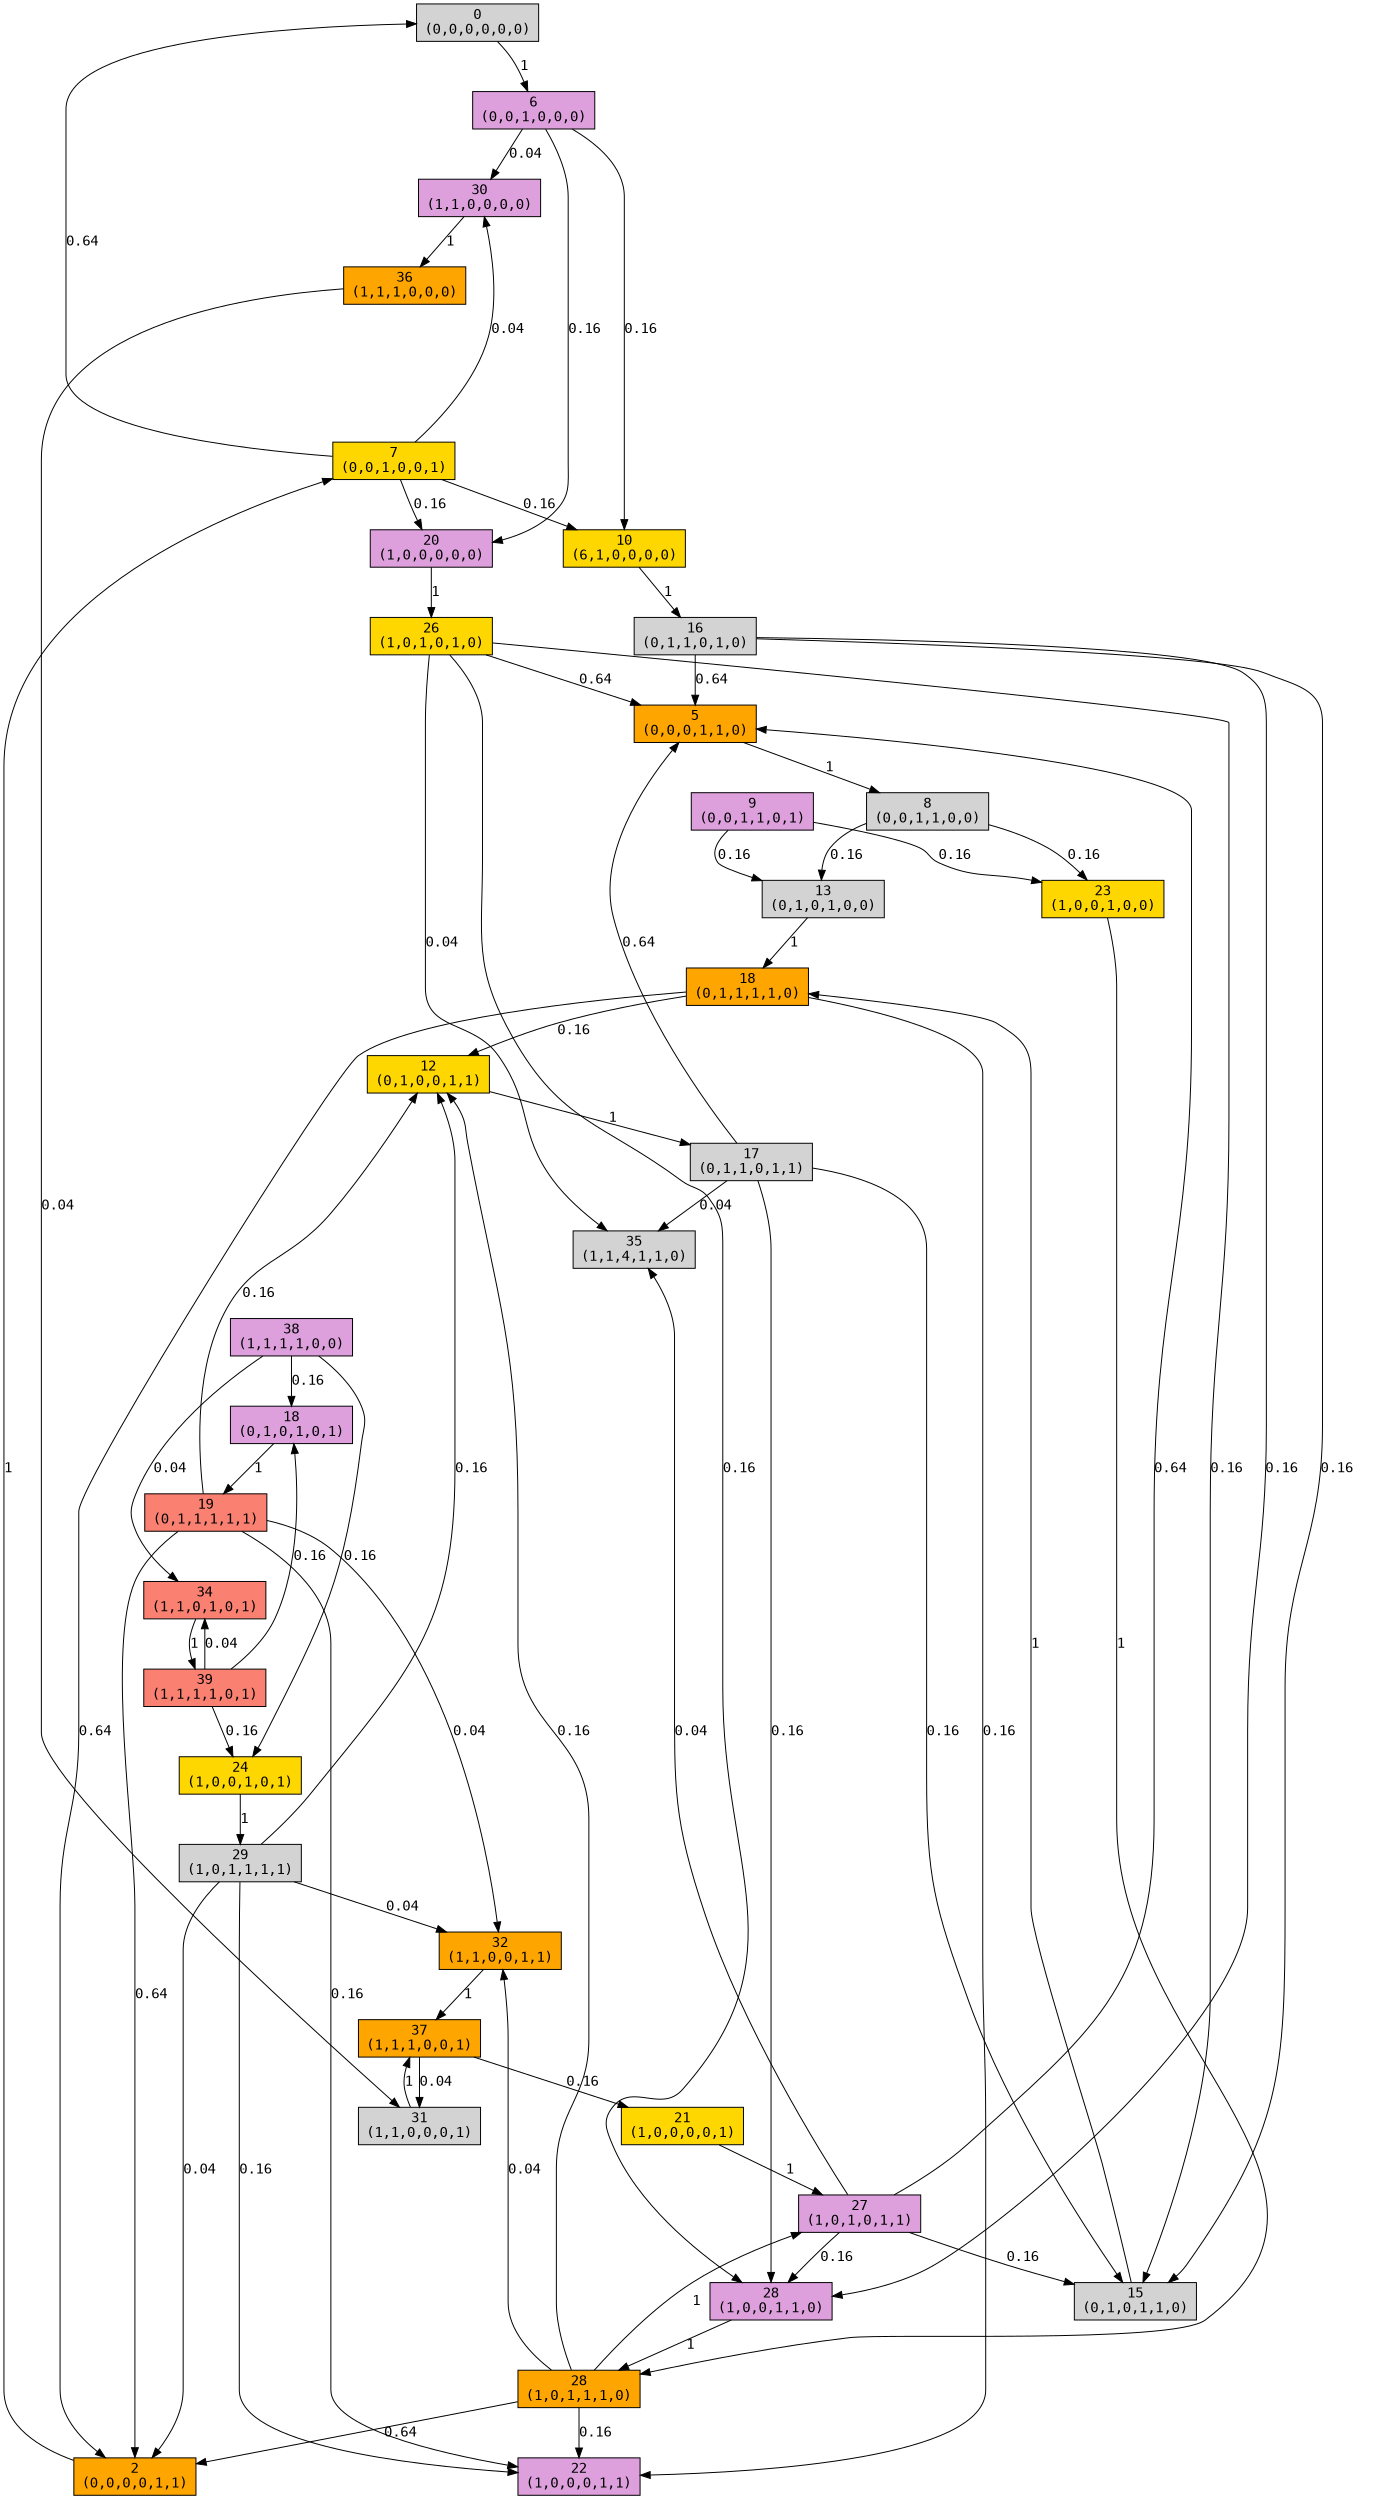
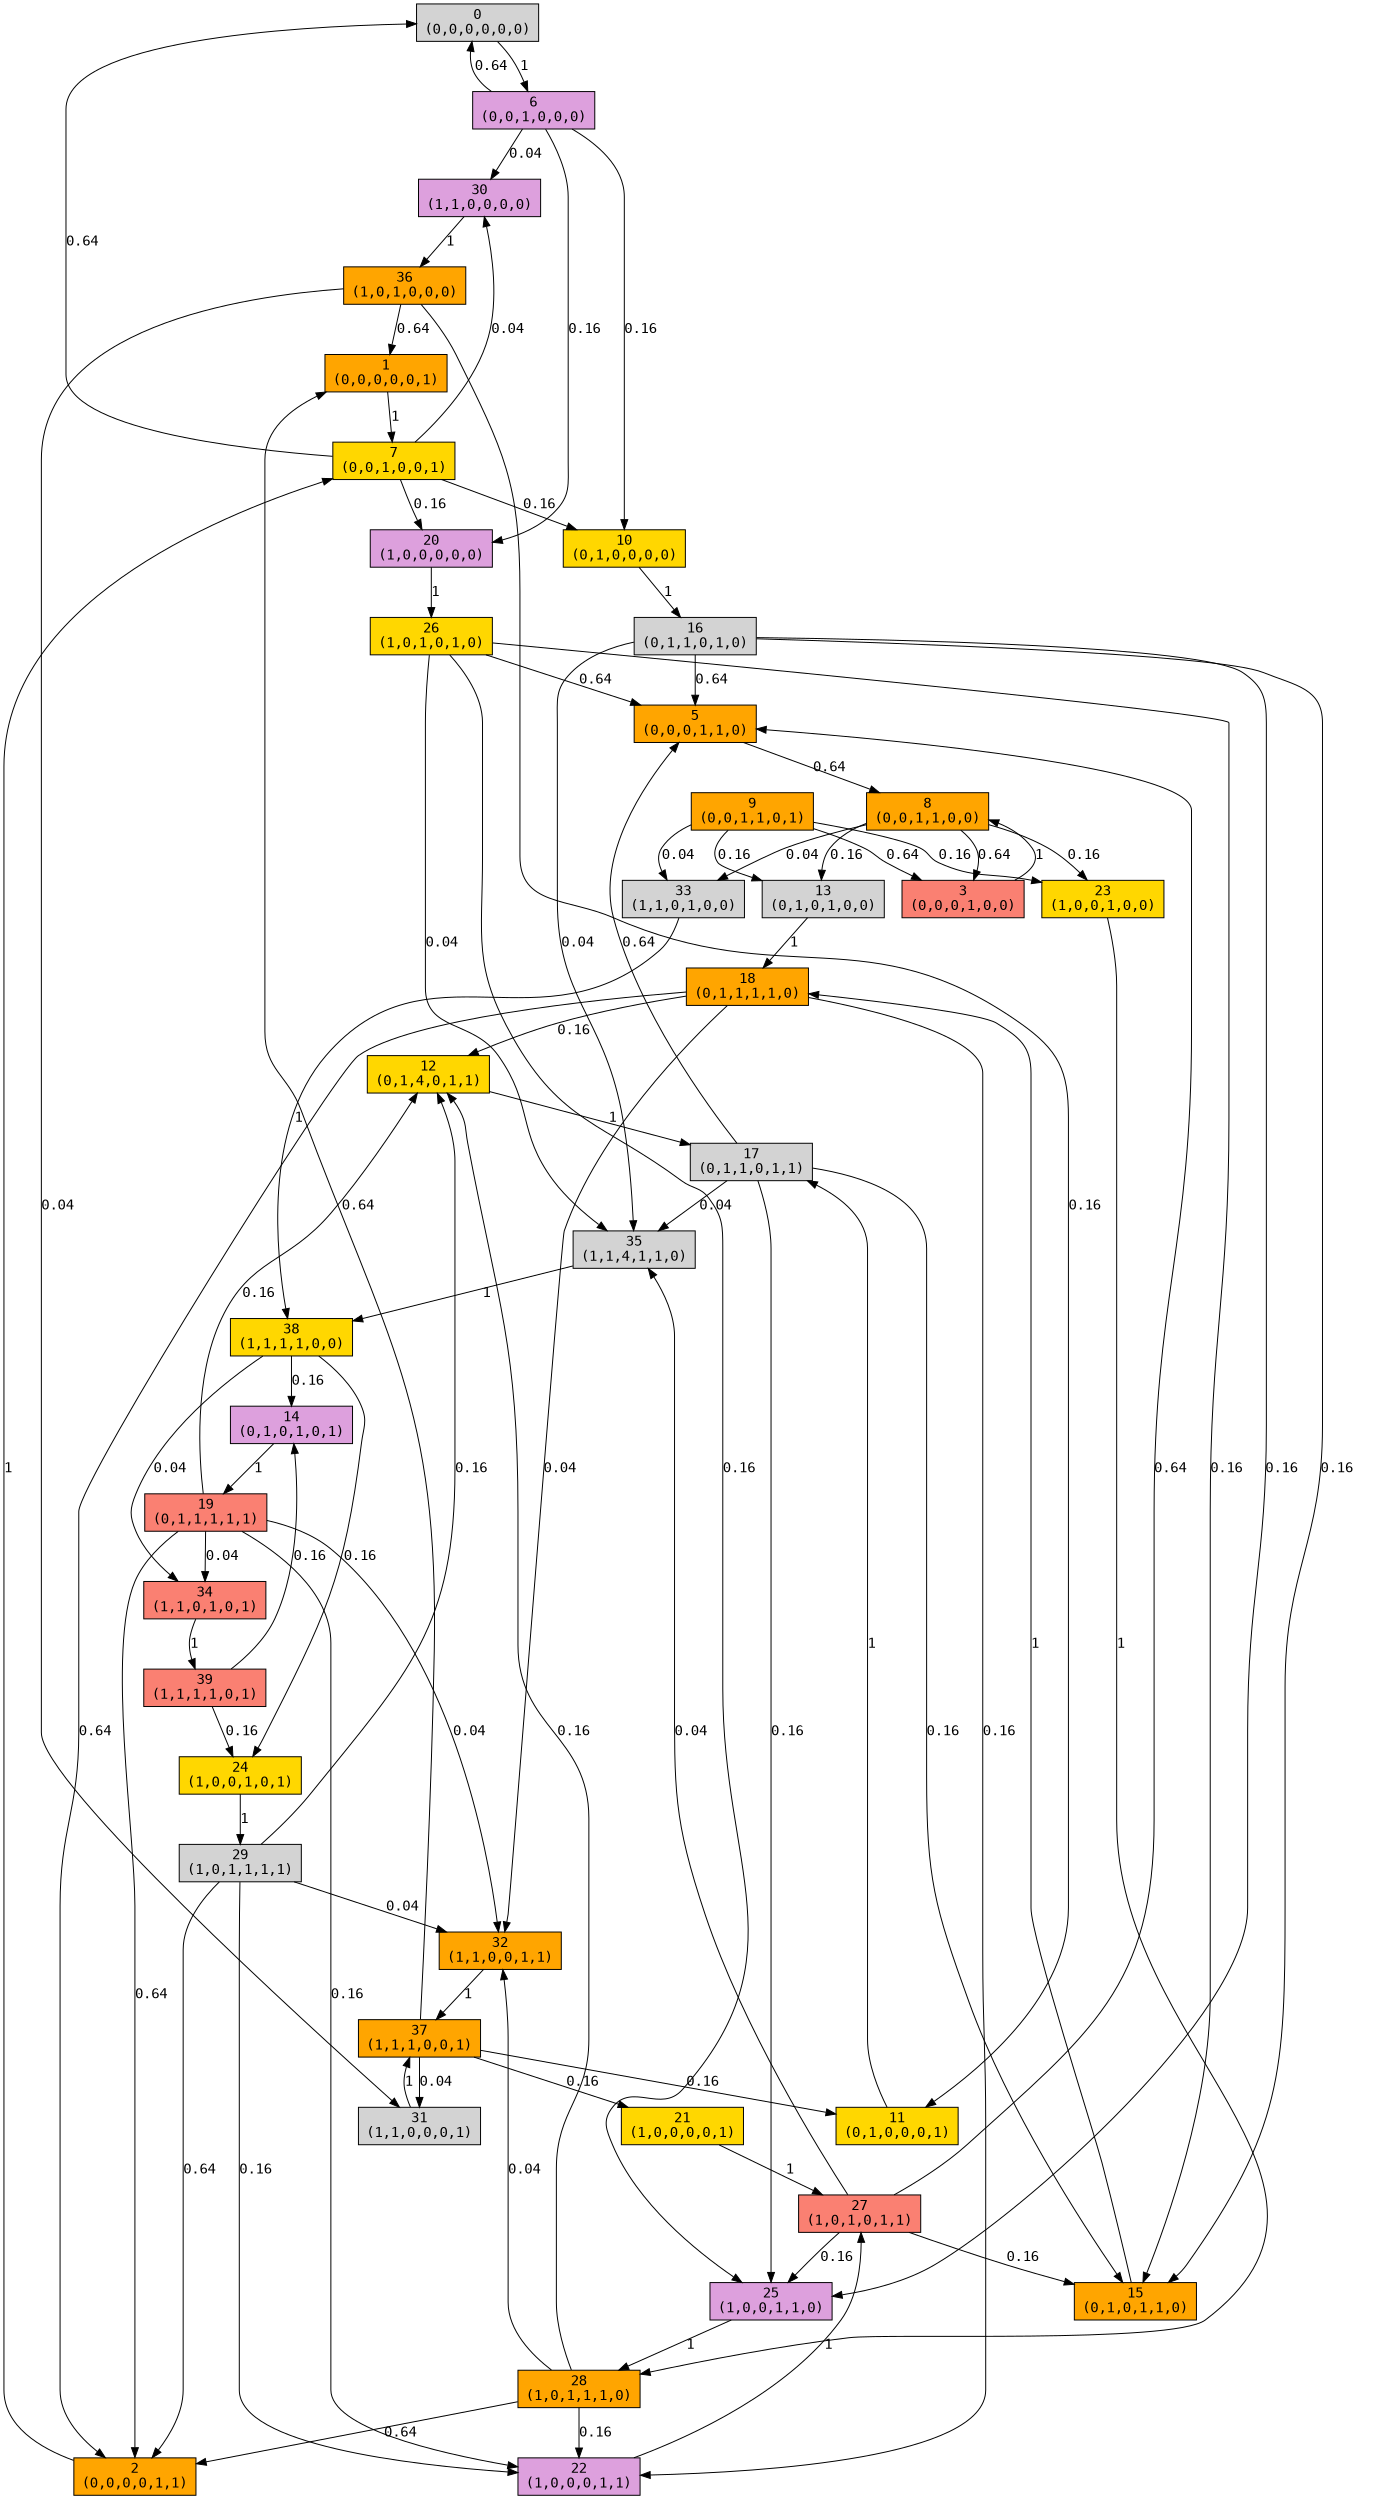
none -> (475, 74)
(405, 286) -> (405, 286)
none -> (386, 373)
(624, 548) -> (624, 548)
(830, 768) -> (830, 768)
(752, 811) -> (752, 811)
(928, 811) -> (928, 811)
none -> (683, 899)
none -> (963, 899)
none -> (558, 915)
(428, 1074) -> (428, 1074)
none -> (468, 1292)
(291, 1337) -> (291, 1337)
(291, 1425) -> (291, 1425)
none -> (546, 1437)
(205, 1649) -> (205, 1551)
none -> (897, 2126)
(200, 2170) -> (200, 2170)
(860, 2214) -> (860, 2214)
(683, 2289) -> (780, 2380)
(771, 2301) -> (771, 2301)
(1135, 2301) -> (1135, 2301)
